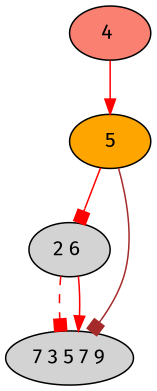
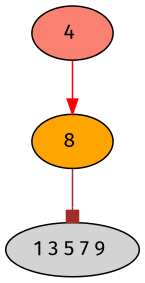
(110, 141) -> (72, 141)
(70, 250) -> none
(70, 358) -> (72, 250)
